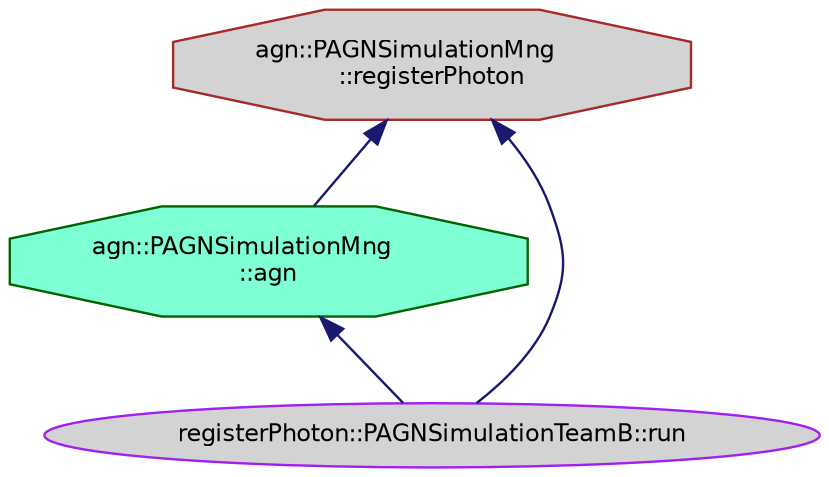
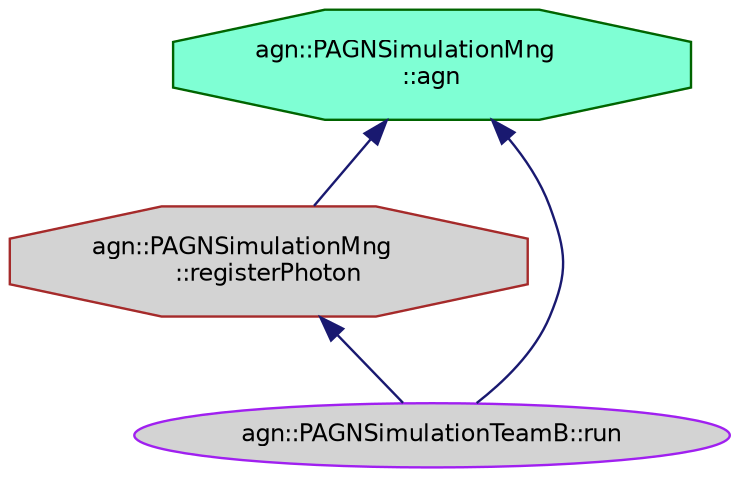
(342, 173) -> (342, 173)
(432, 435) -> (432, 435)
